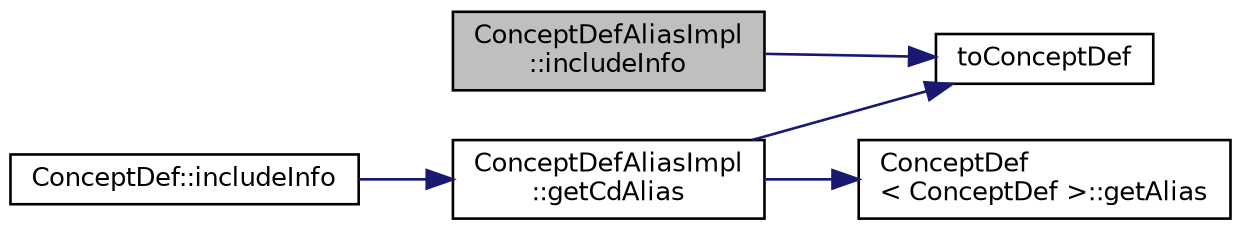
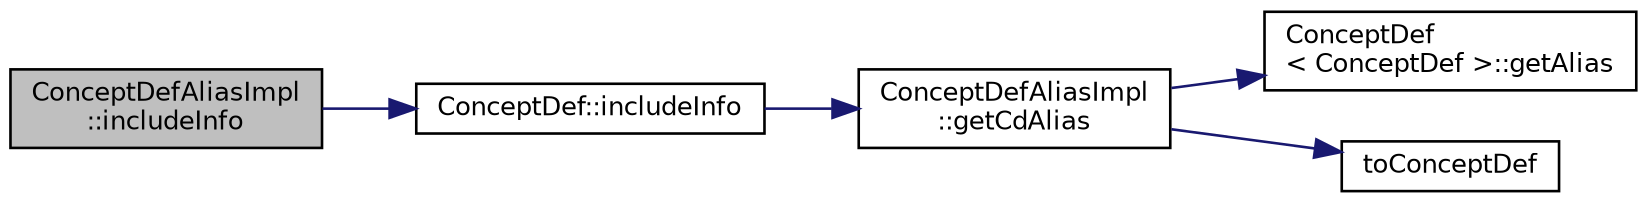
(837, 55) -> (356, 109)
